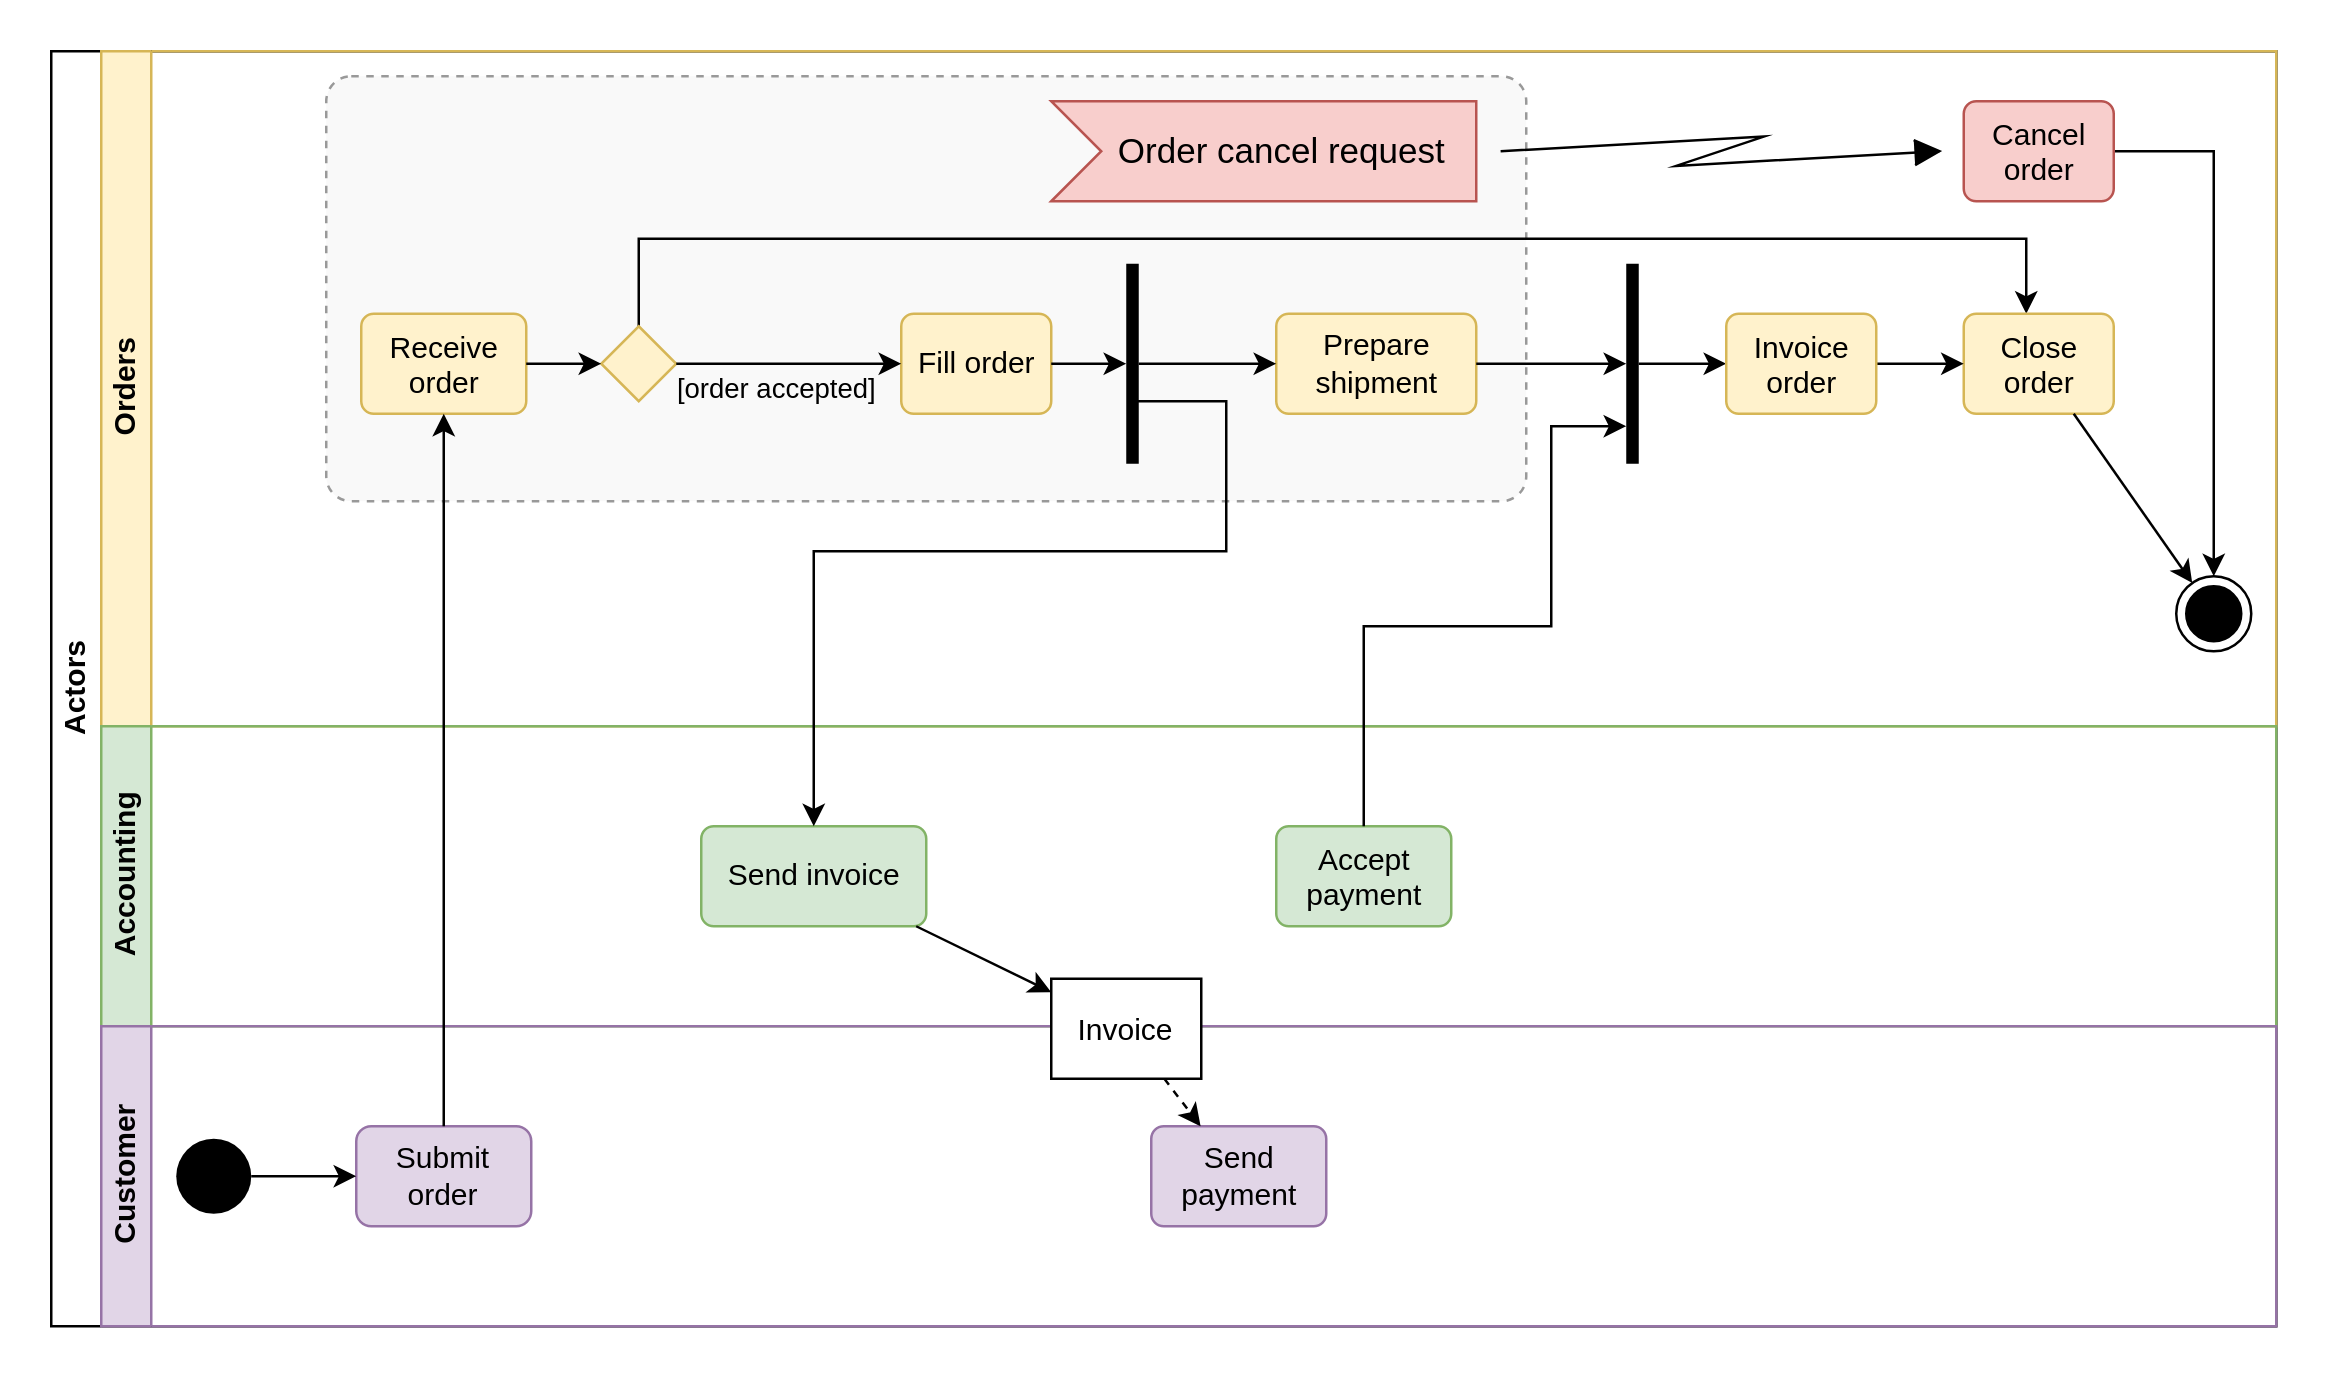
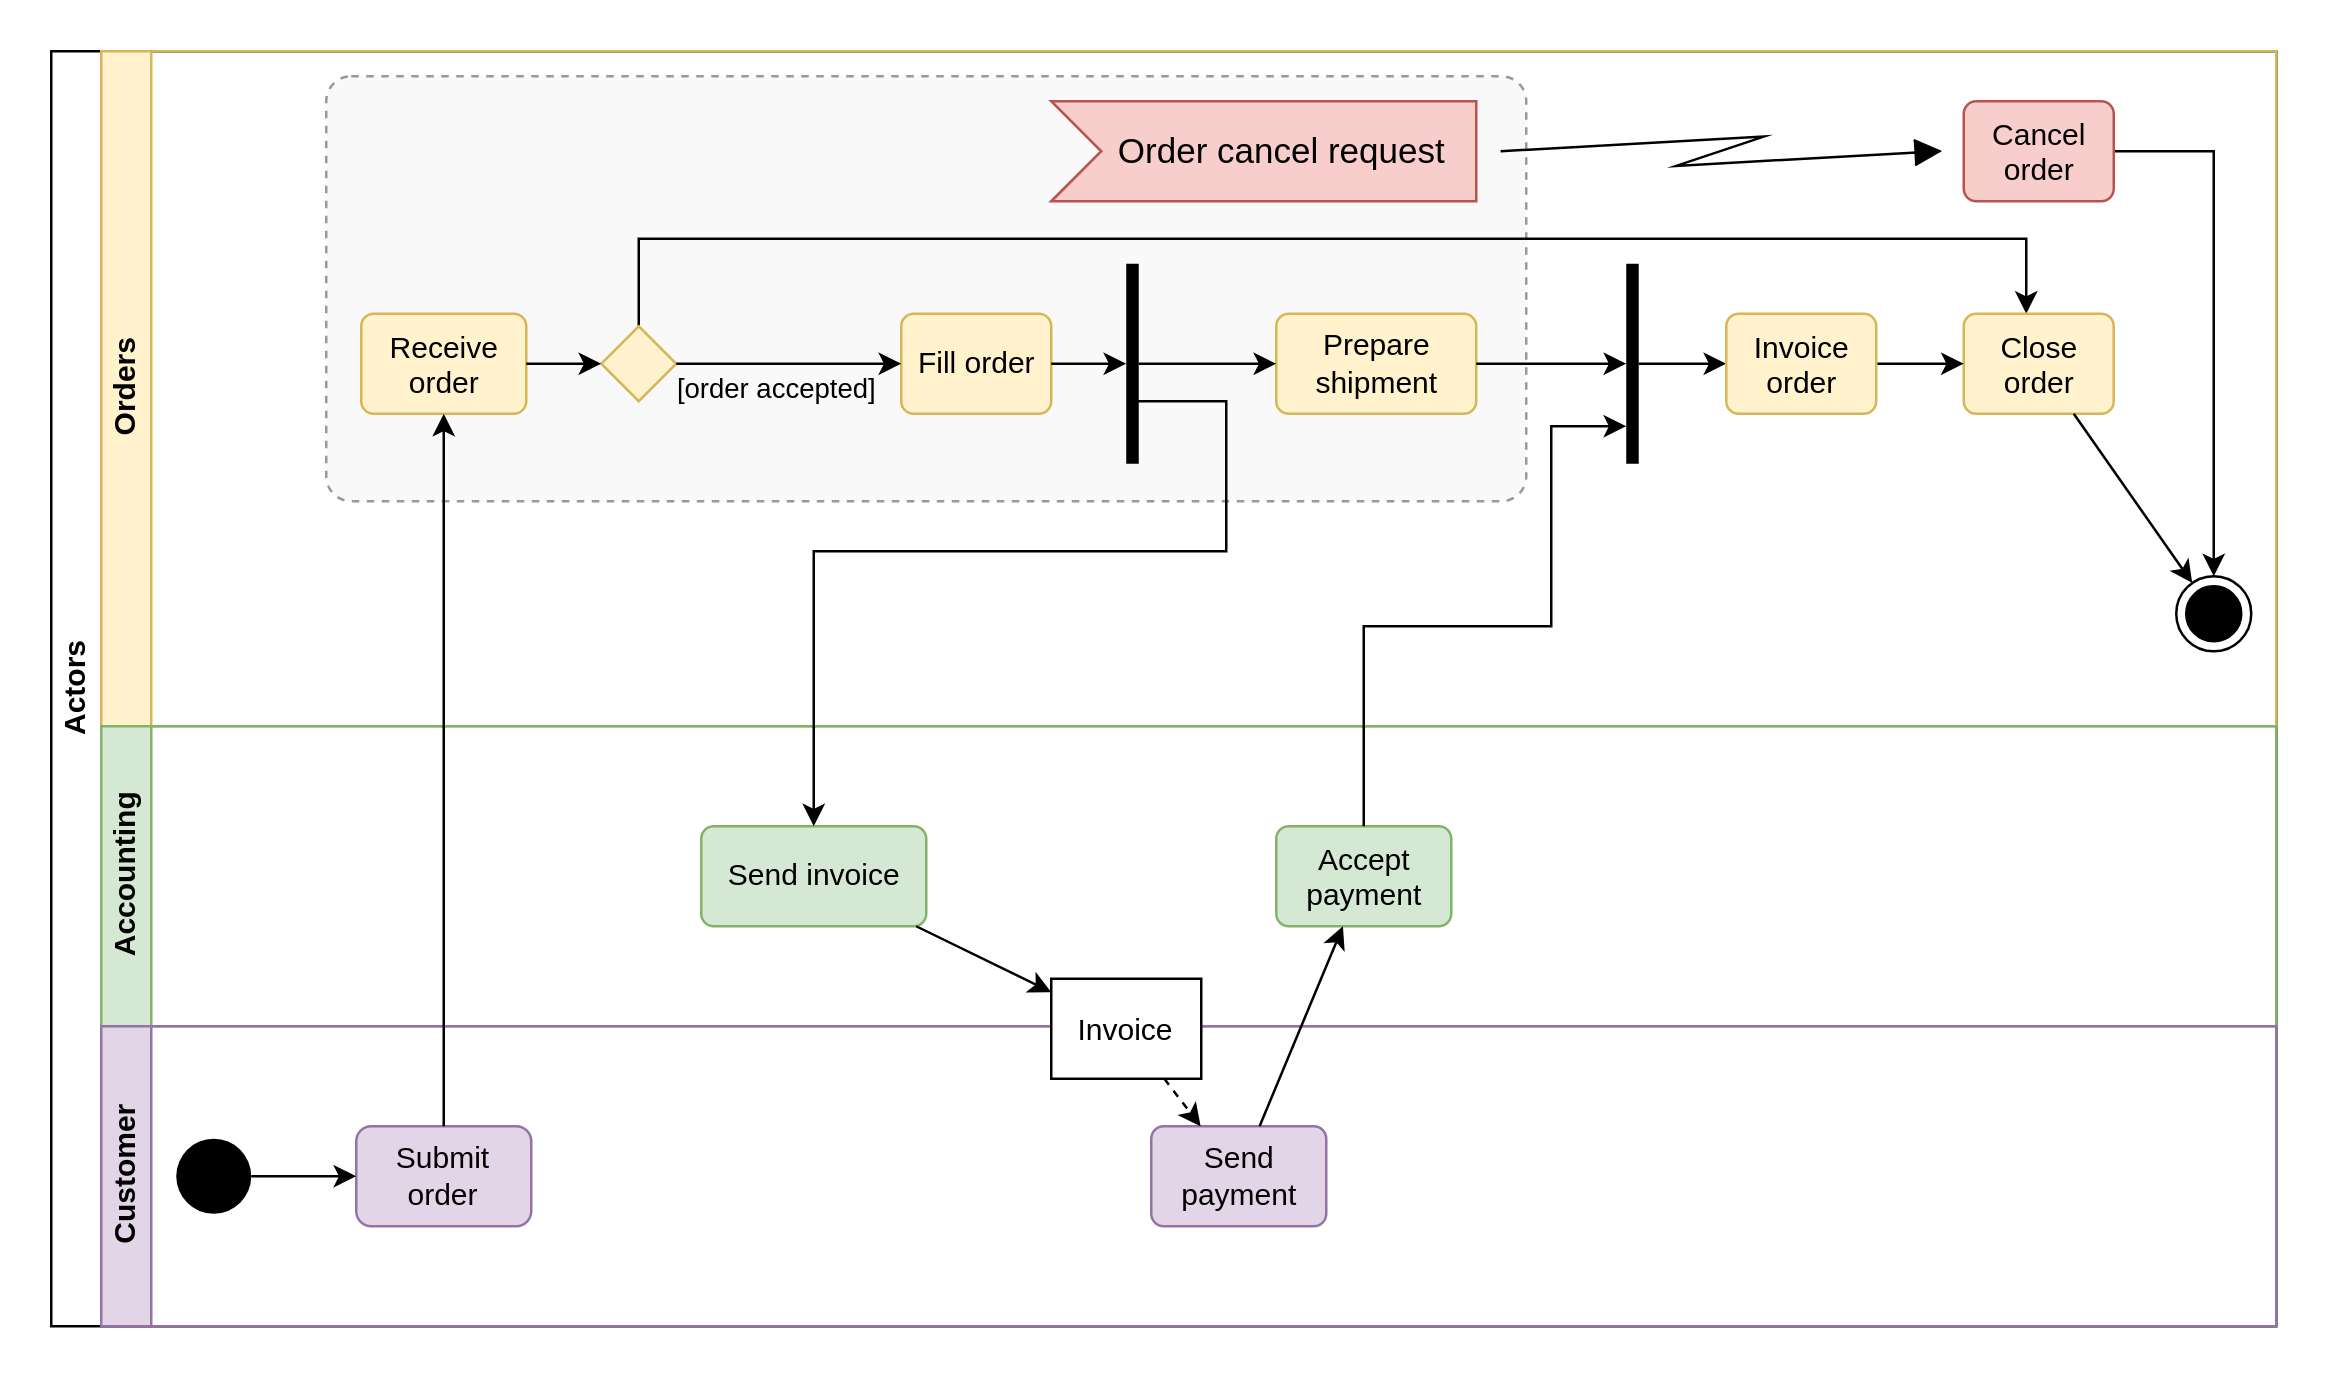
none -> (1279, 1079)
